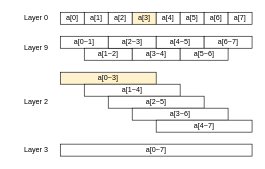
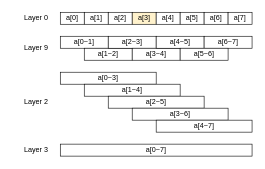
(108, 78) -> (108, 78)
